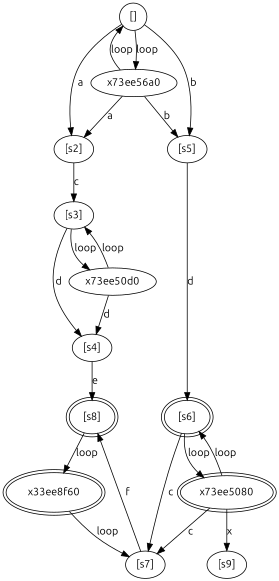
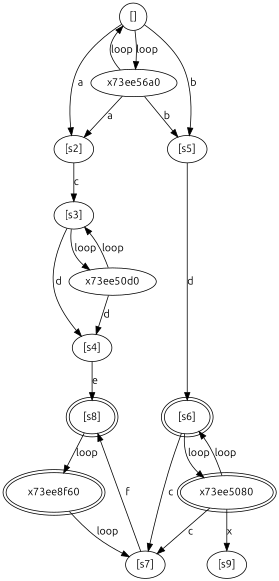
(54, 492) -> (54, 492)
